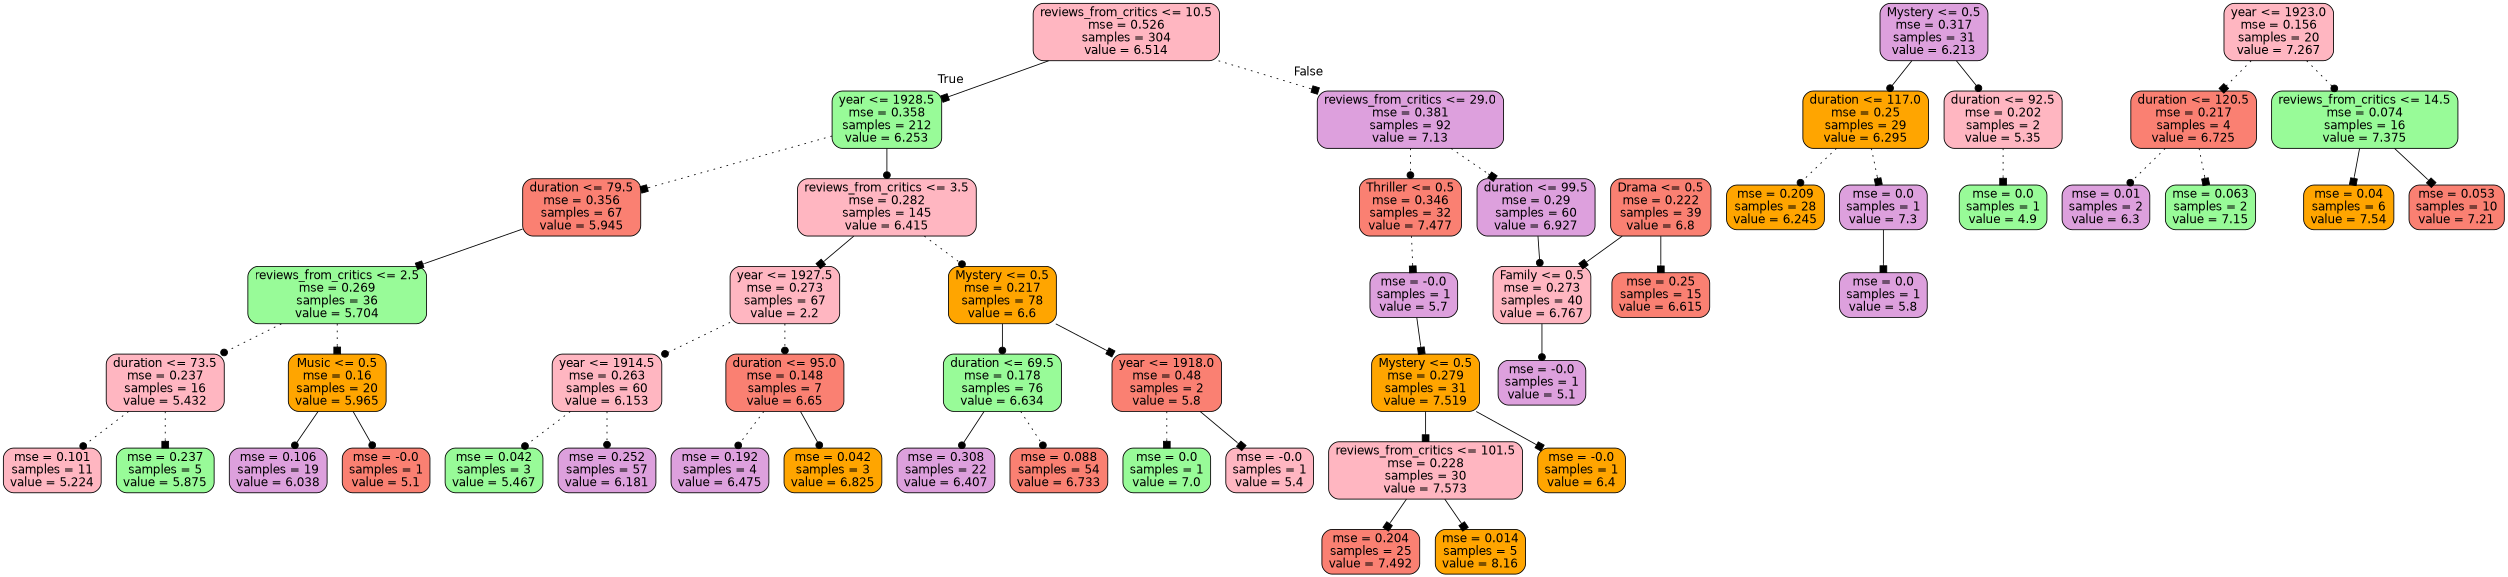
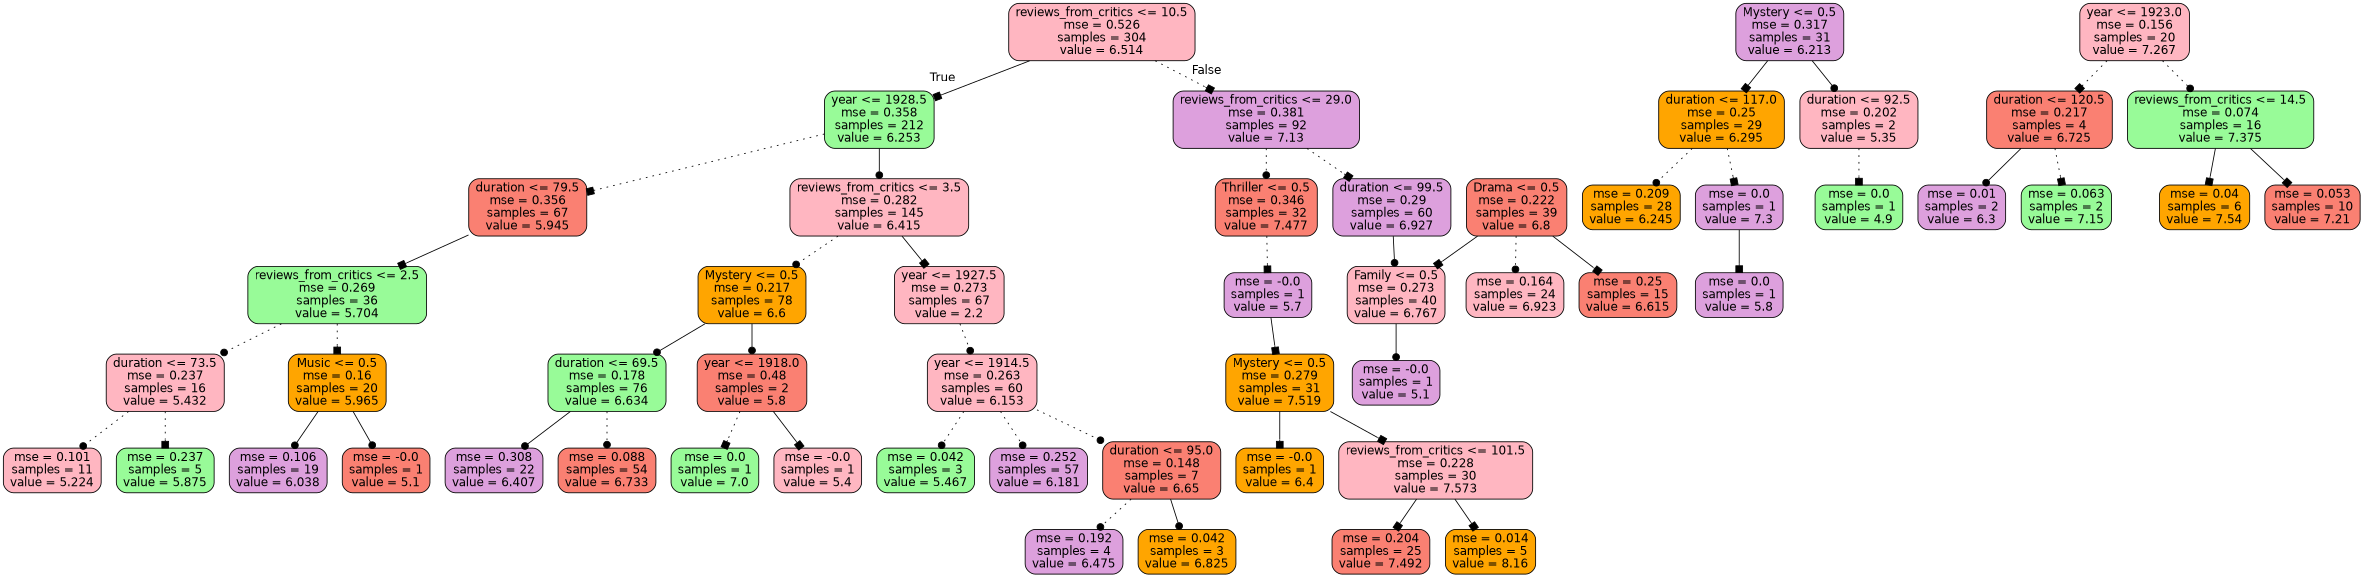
(1902, 73) -> (1758, 72)
(2149, 164) -> (2005, 164)
none -> (1515, 295)
(785, 335) -> (1067, 424)
(1081, 337) -> (752, 335)
